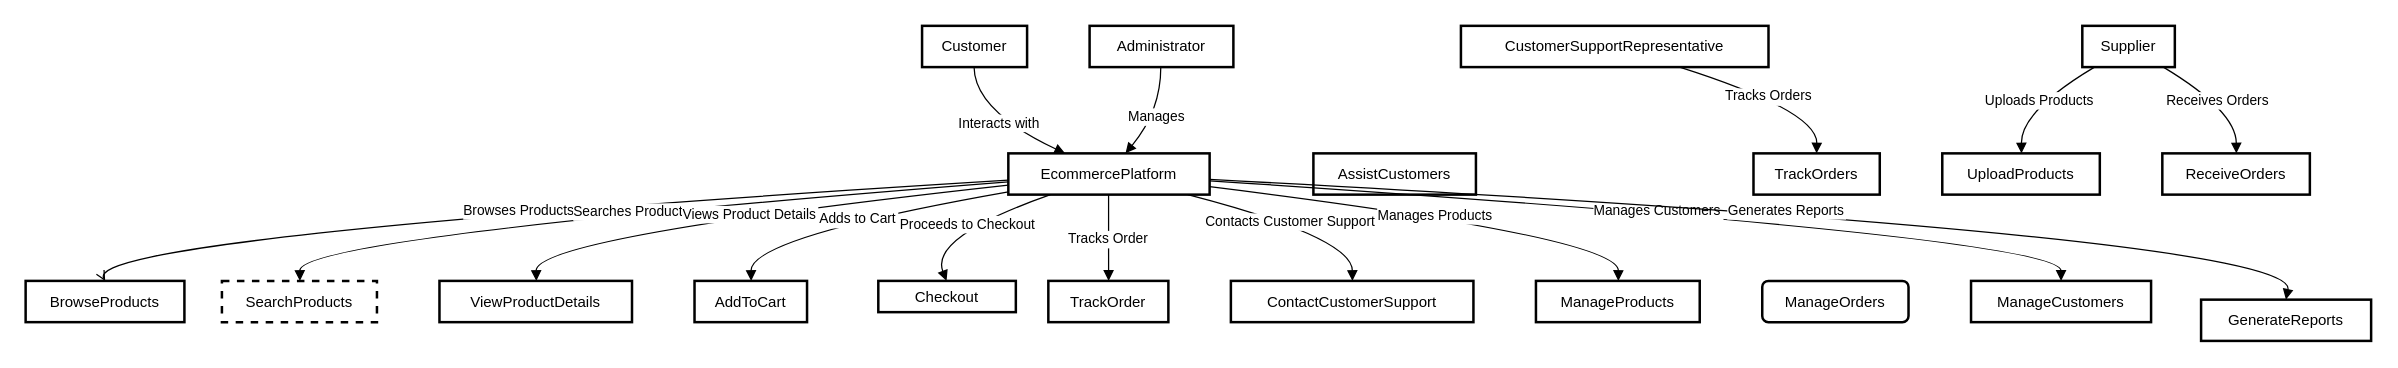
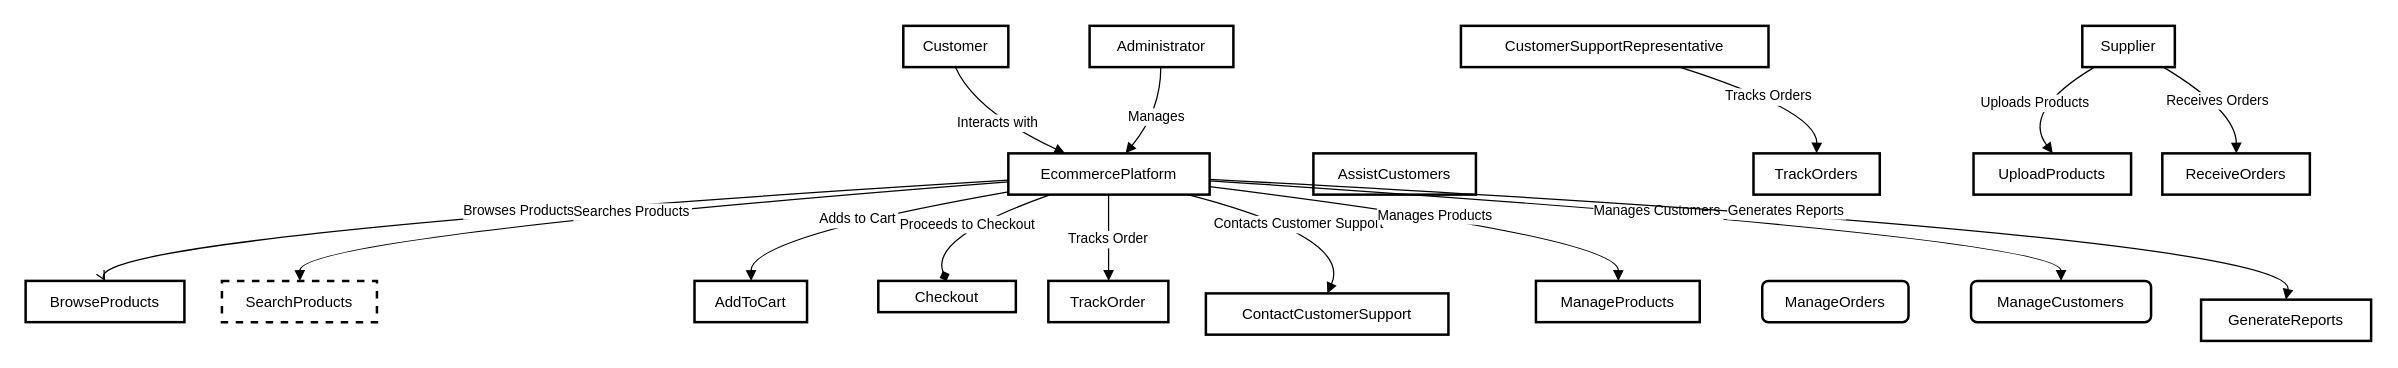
(974, 46) -> (956, 46)
(2021, 174) -> (2052, 174)
(869, 201) -> none
(942, 269) -> (942, 270)
(536, 301) -> none
(1352, 301) -> (1327, 314)
(2061, 301) -> (2061, 301)
